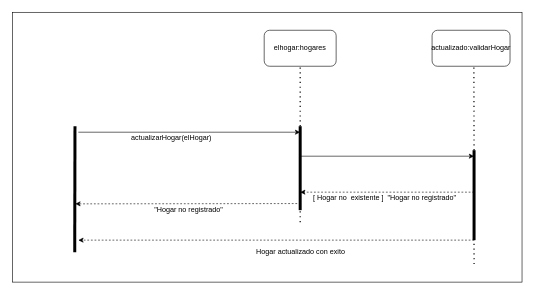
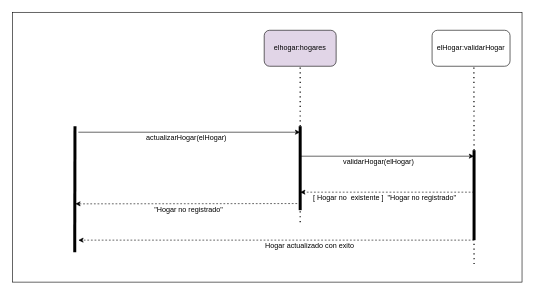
(300, 48) -> (300, 48)
(471, 48) -> (471, 48)
(171, 138) -> (186, 138)
none -> (381, 162)
(303, 252) -> (312, 246)
